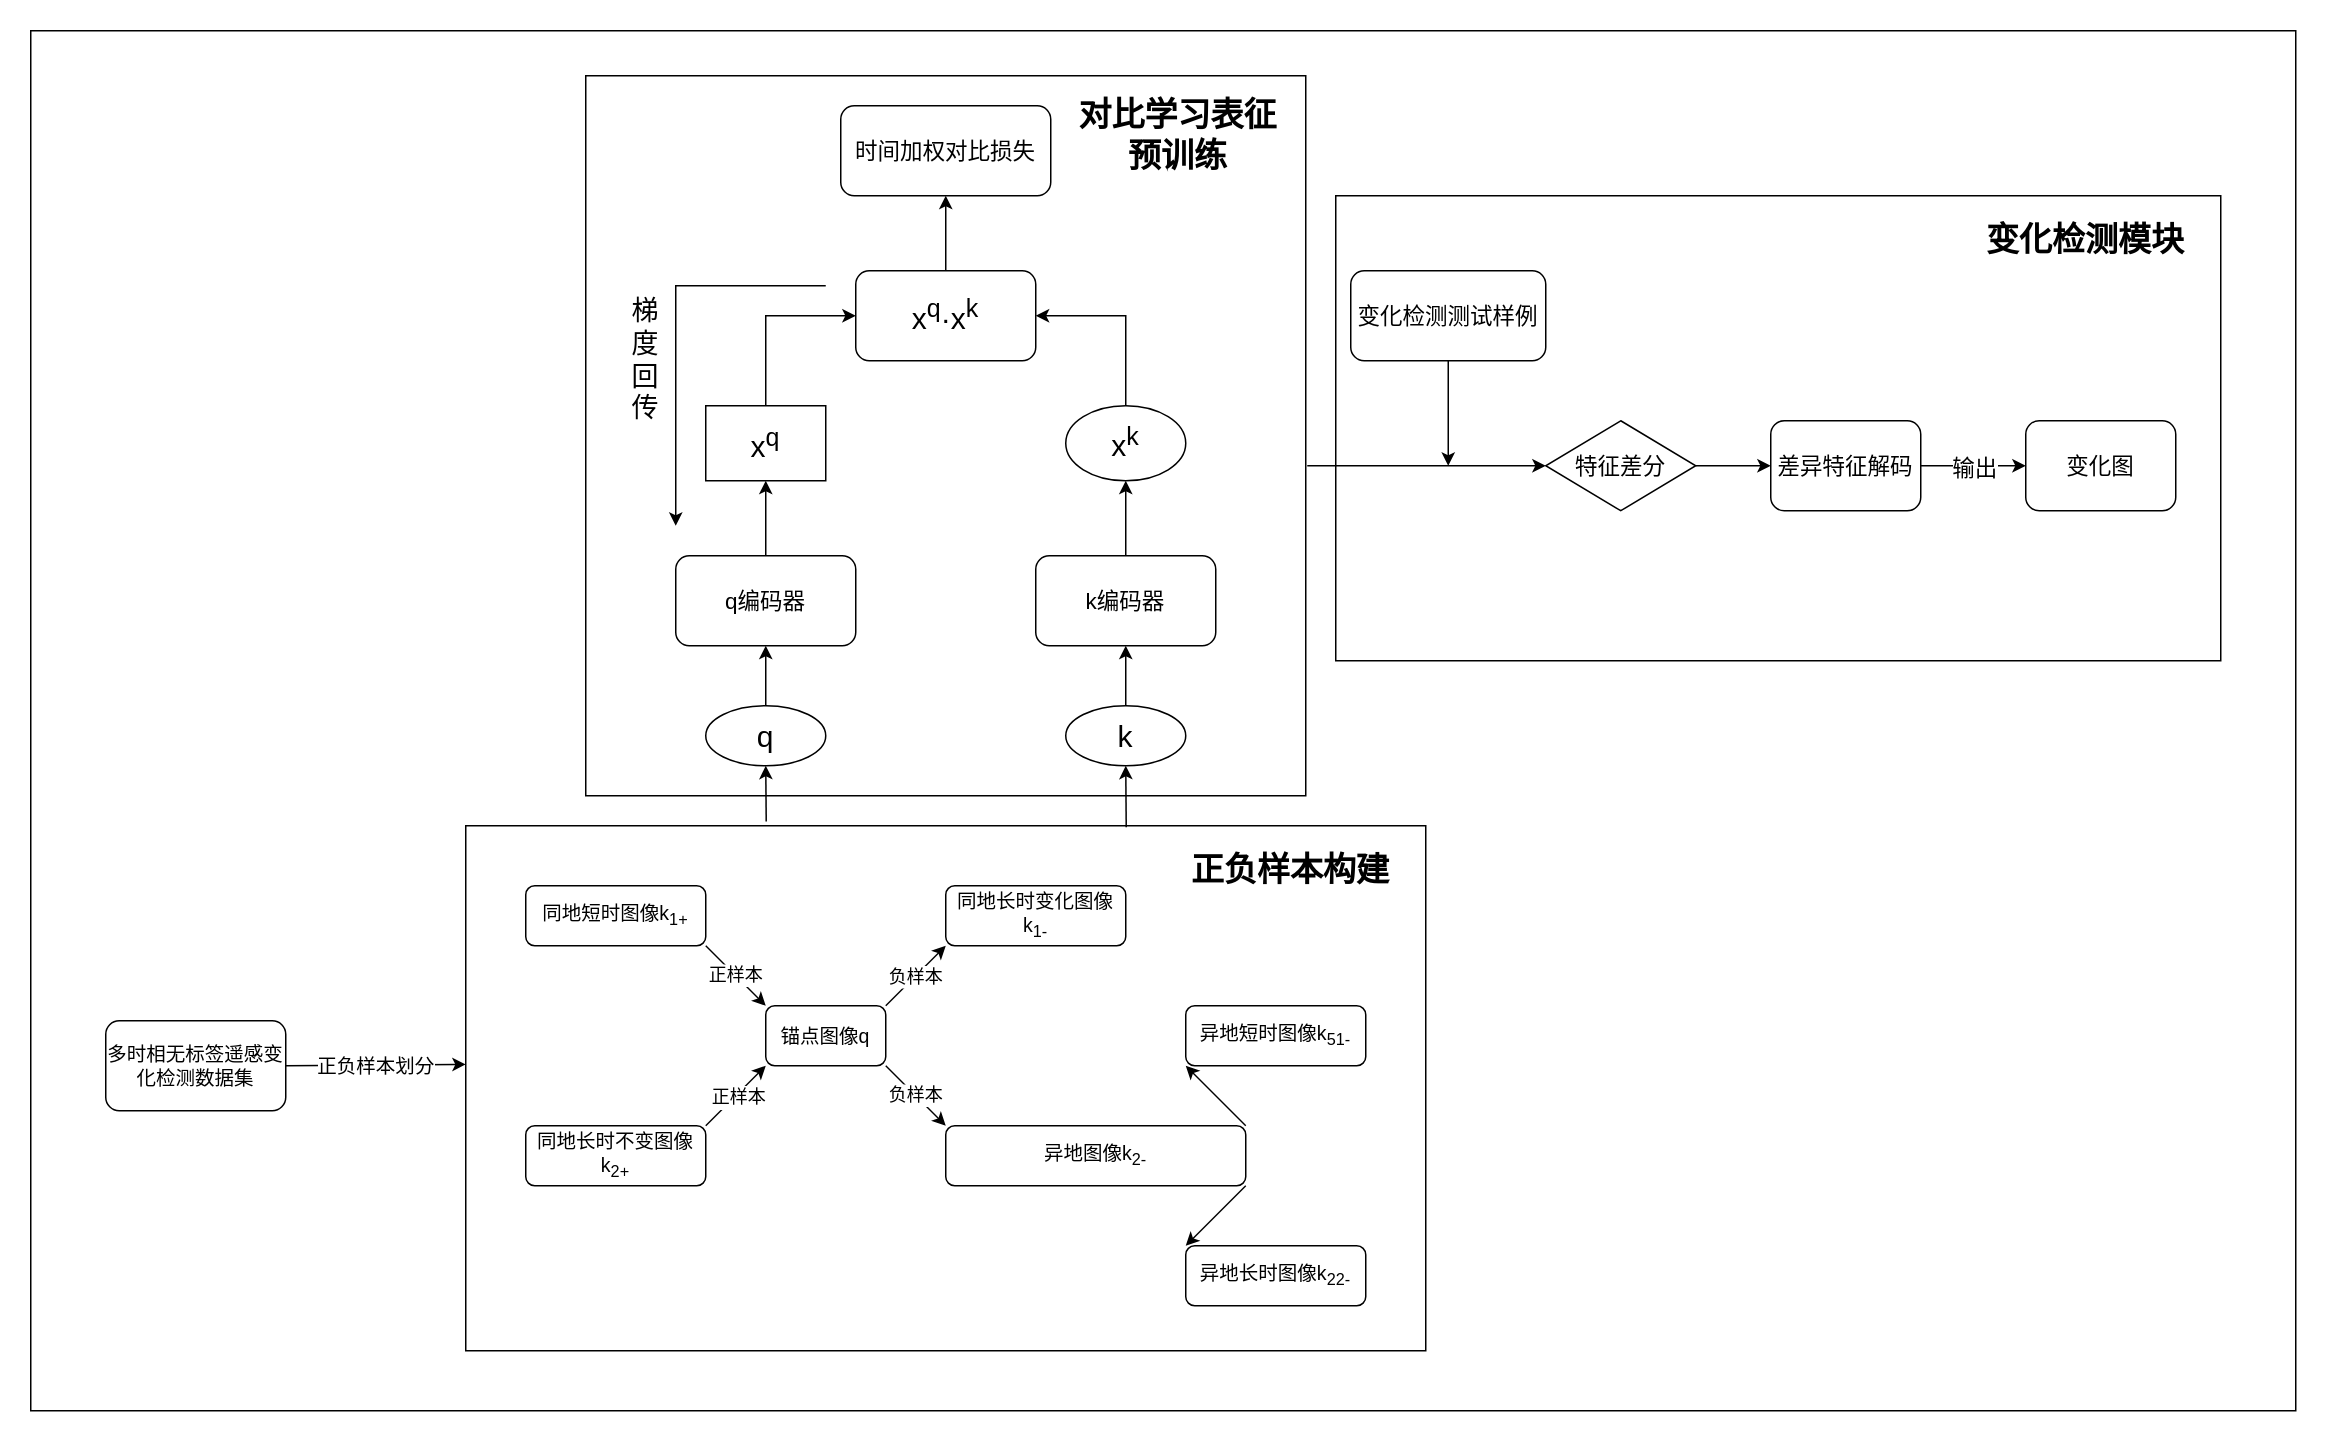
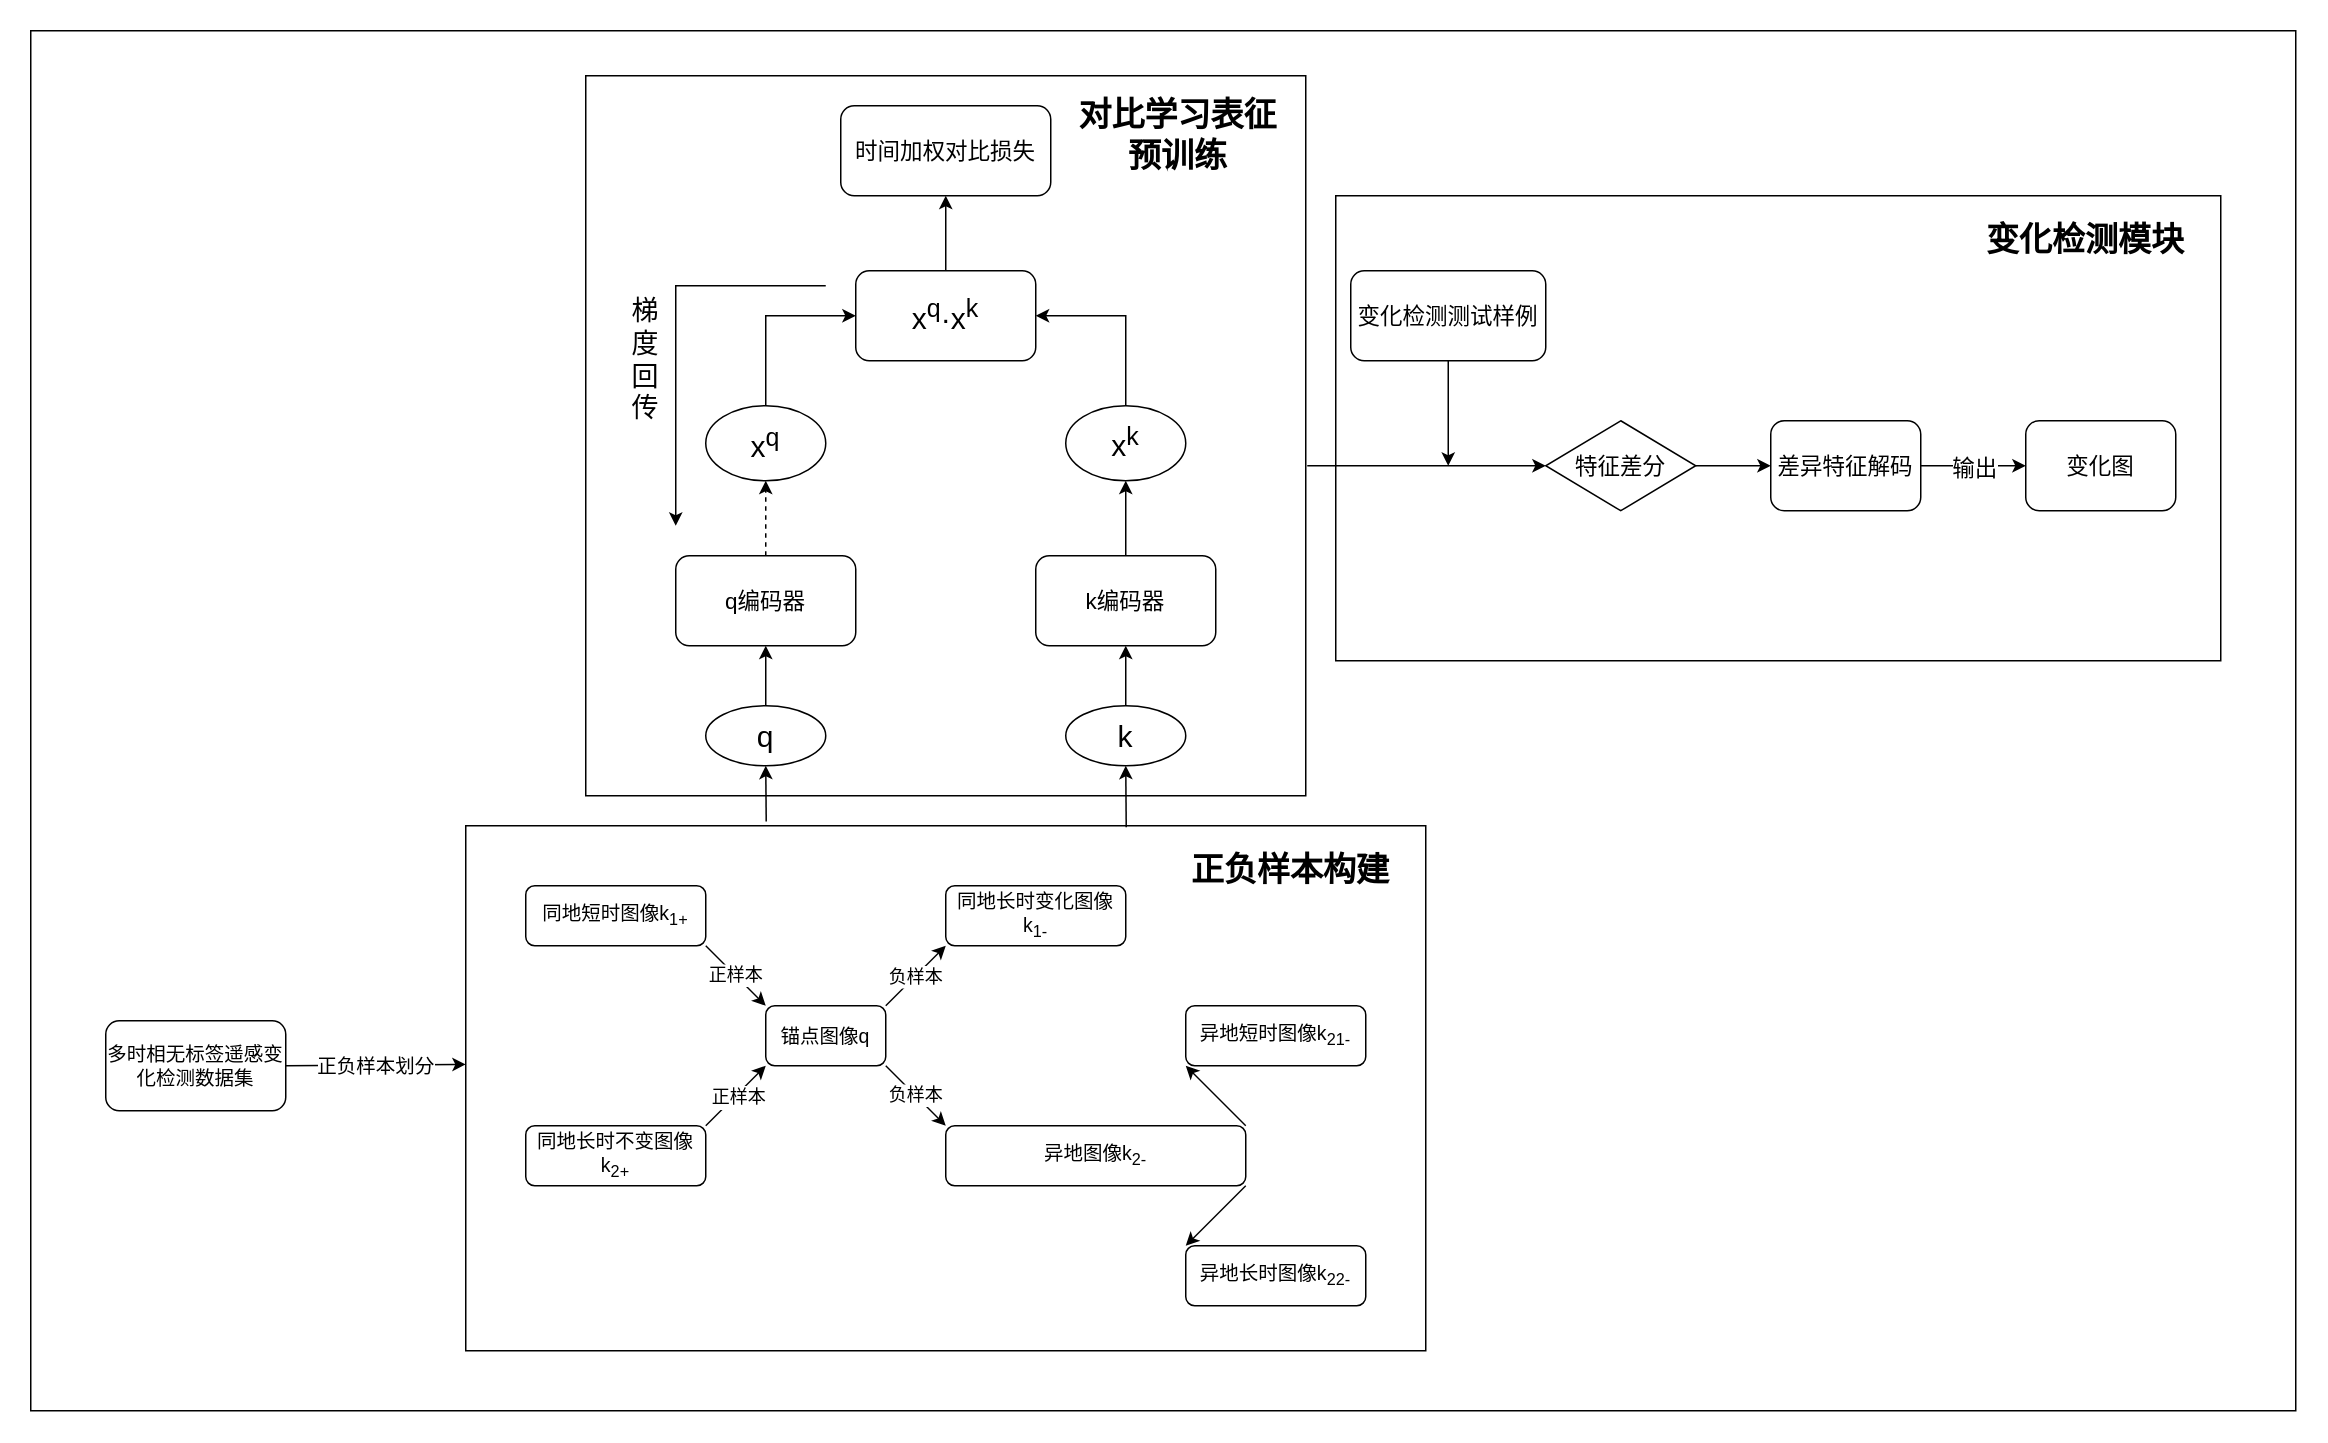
(766, 443) -> (766, 443)
(766, 522) -> (766, 522)
(1276, 1036) -> (1276, 1036)
